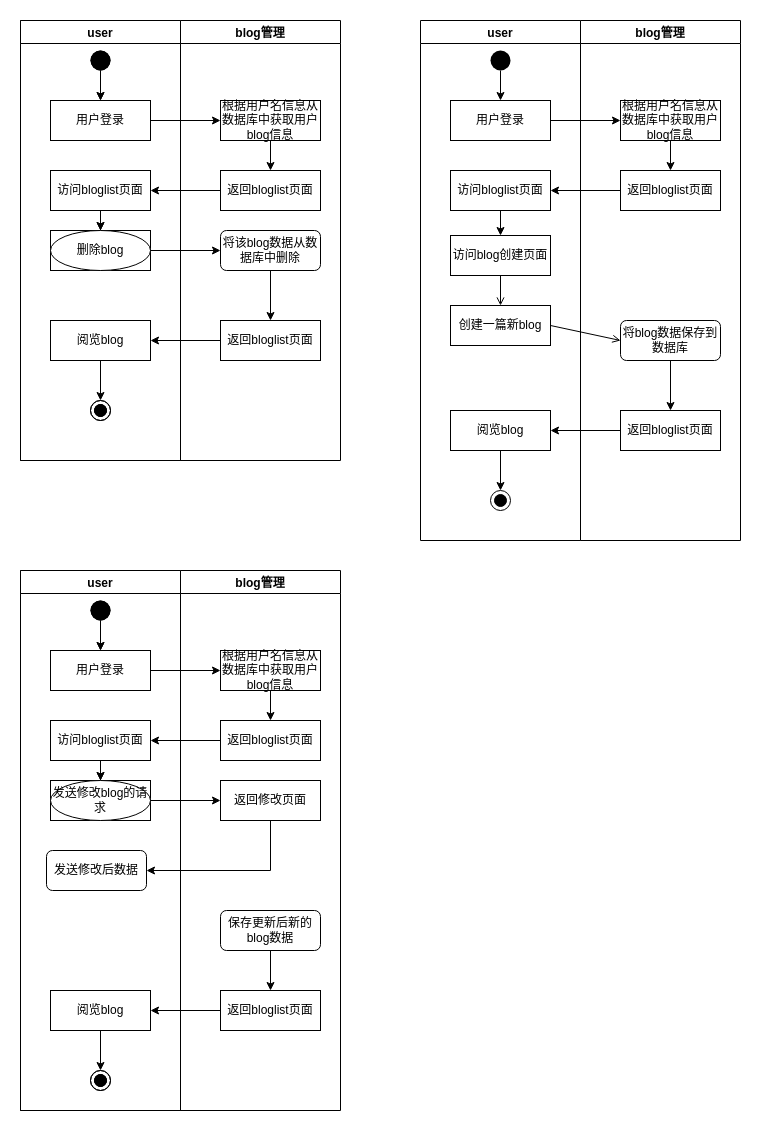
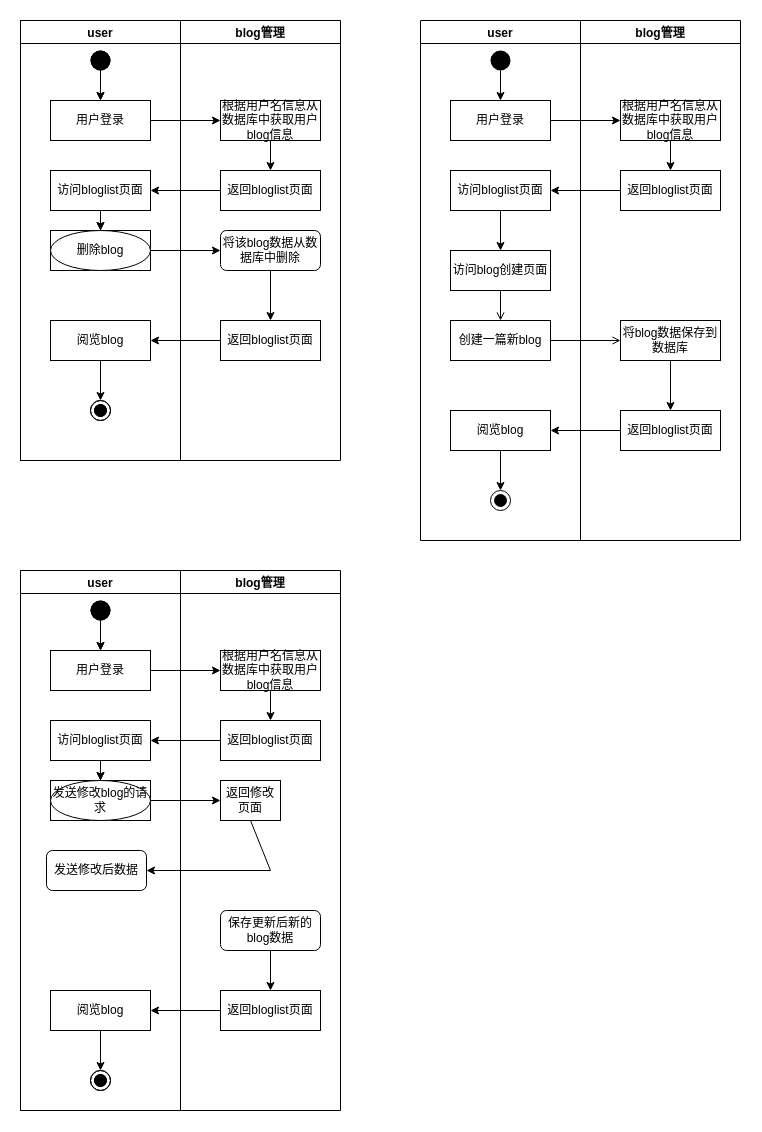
(501, 256) -> (501, 271)
(501, 326) -> (501, 341)
(671, 341) -> (671, 341)
(271, 801) -> (251, 801)
